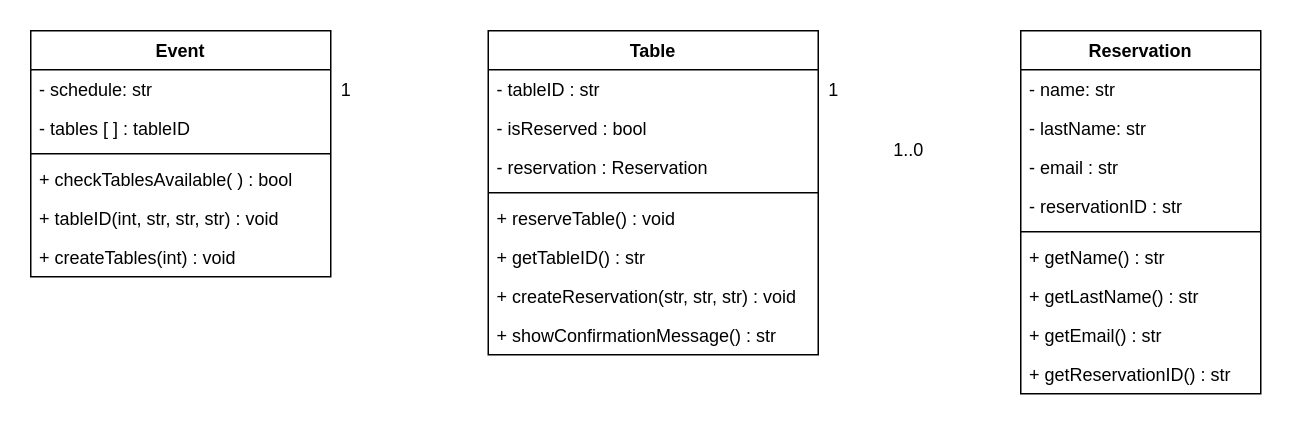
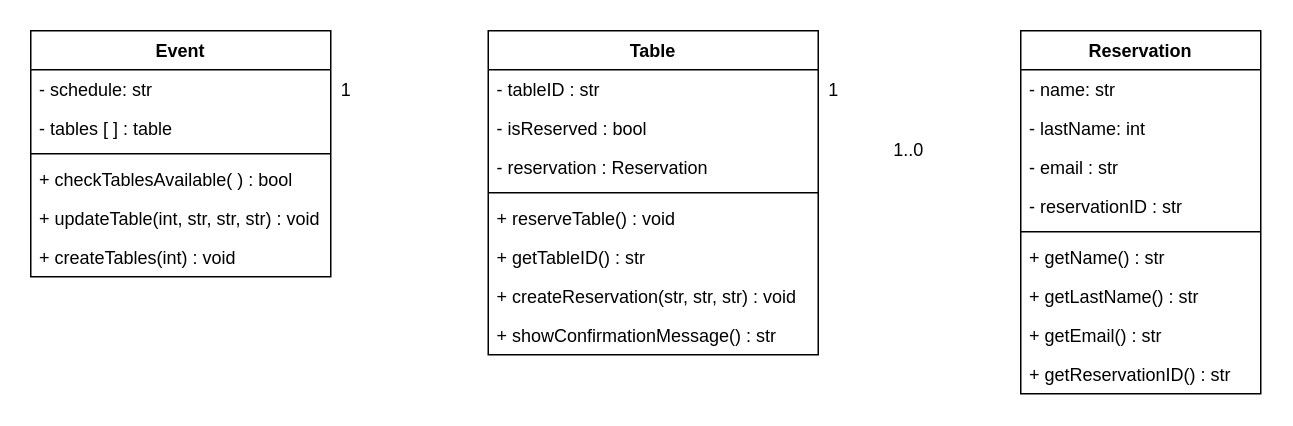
(131, 129) -> (121, 129)
(1095, 129) -> (1093, 129)
(190, 219) -> (210, 219)
